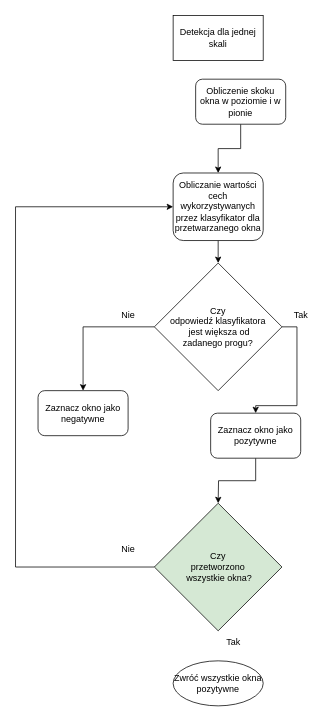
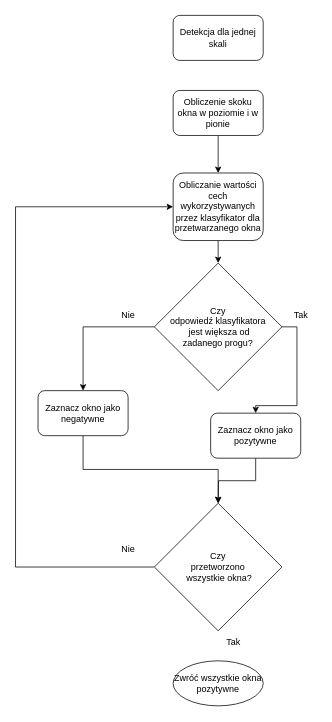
(218, 38) -> (218, 38)
(240, 102) -> (218, 113)
none -> (138, 469)
(218, 567) -> (218, 567)
